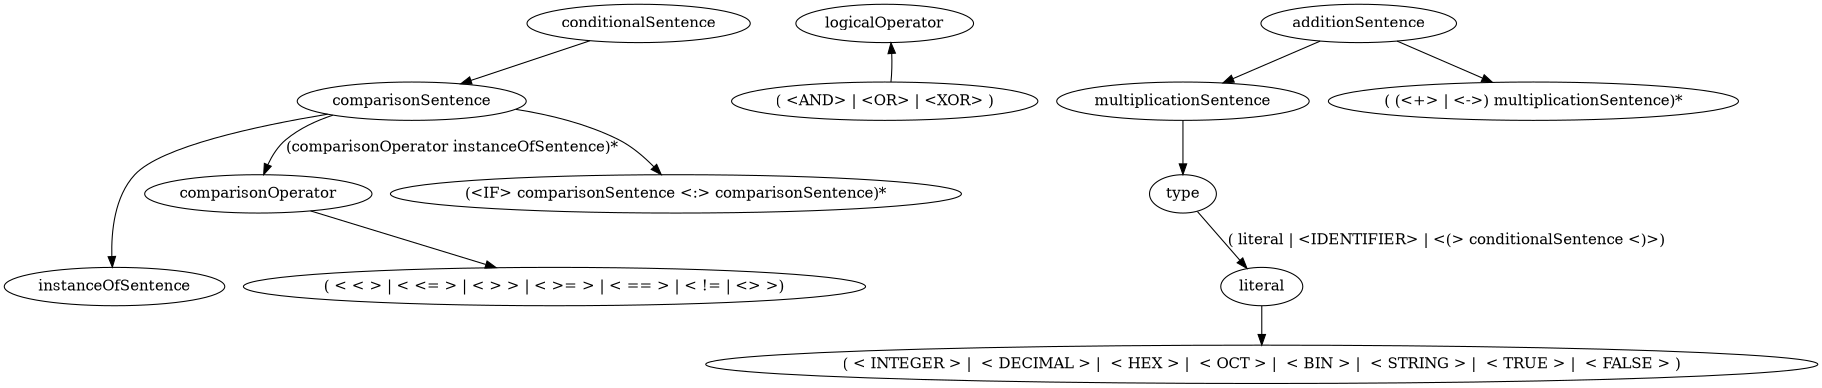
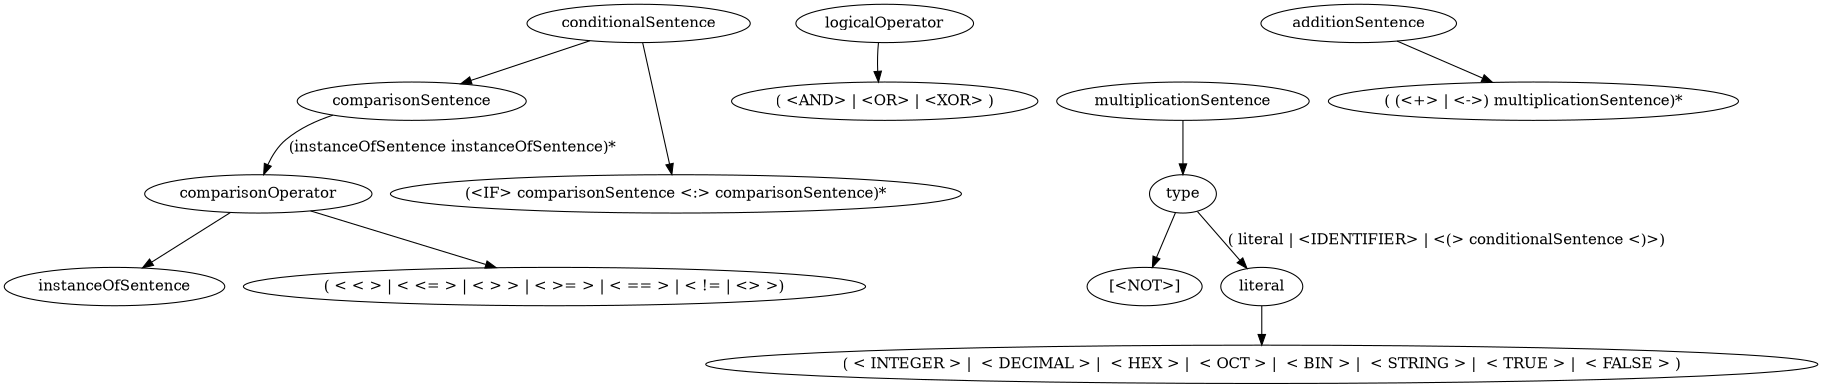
(1277, 60) -> none
(892, 68) -> (878, 57)
(590, 127) -> (656, 103)
(186, 147) -> (191, 237)
(452, 148) -> (452, 148)
none -> (1145, 287)
